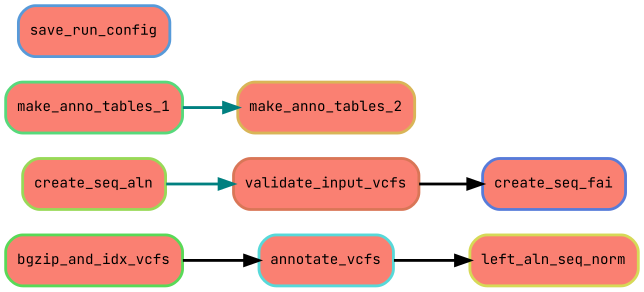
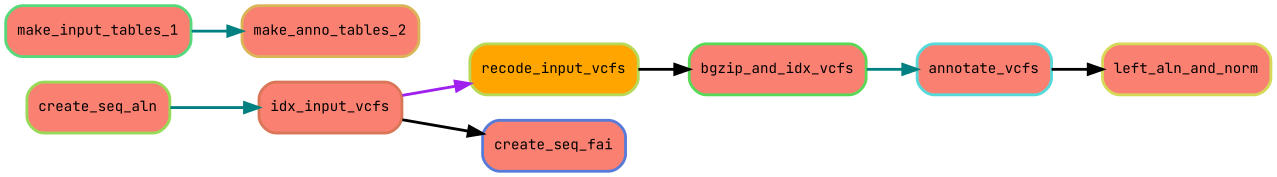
(94, 31) -> none
none -> (554, 69)
(94, 108) -> (98, 31)
(326, 184) -> (330, 108)
(214, 260) -> (885, 69)
(554, 260) -> (1187, 69)
